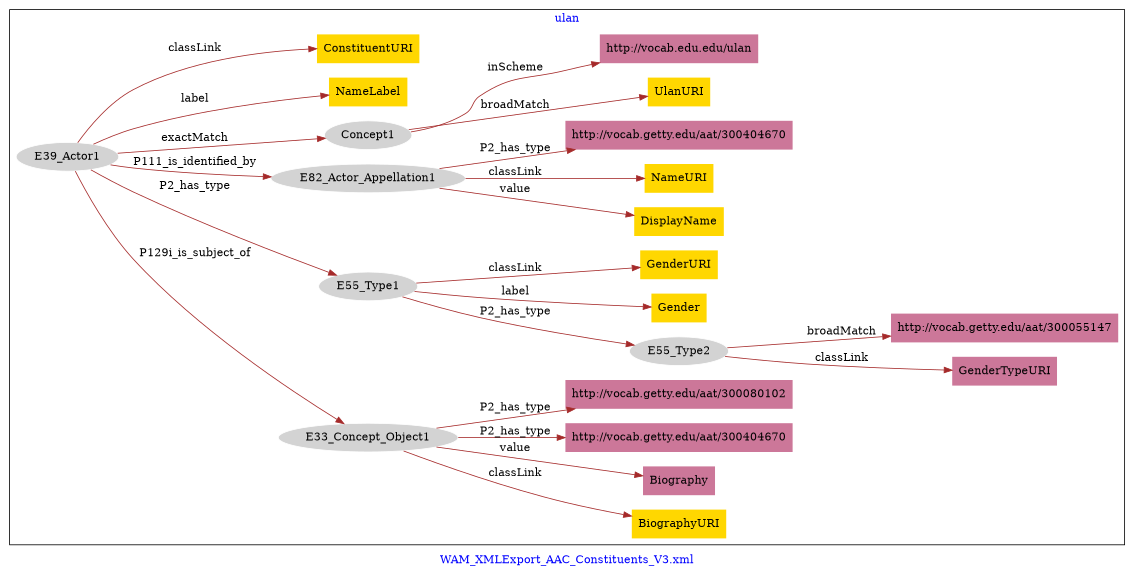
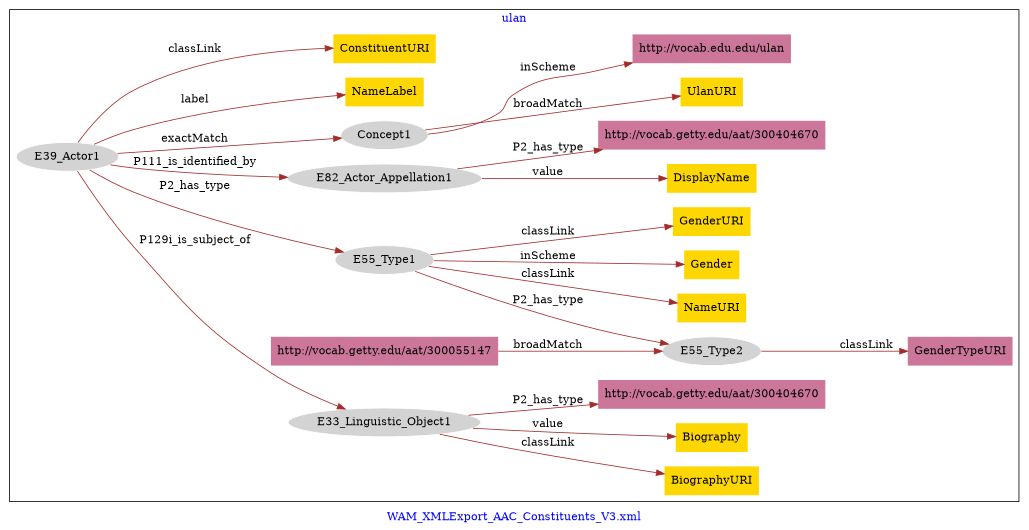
(551, 178) -> (549, 284)
(515, 292) -> (548, 256)
(805, 342) -> (576, 351)
(679, 394) -> none
(368, 438) -> (385, 422)
(679, 481) -> (712, 438)
